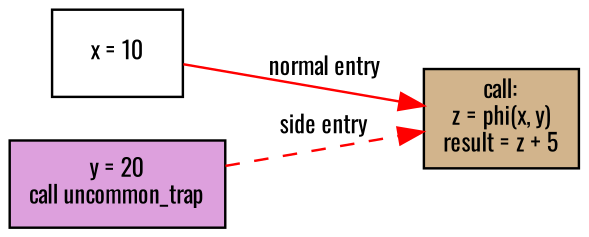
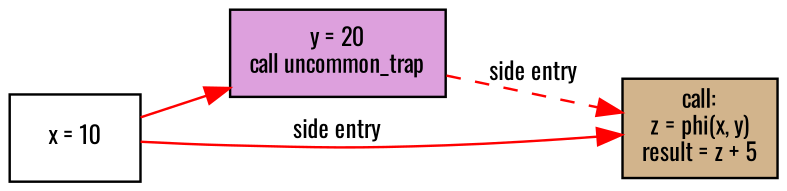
(325, 69) -> (338, 132)
none -> (173, 107)
